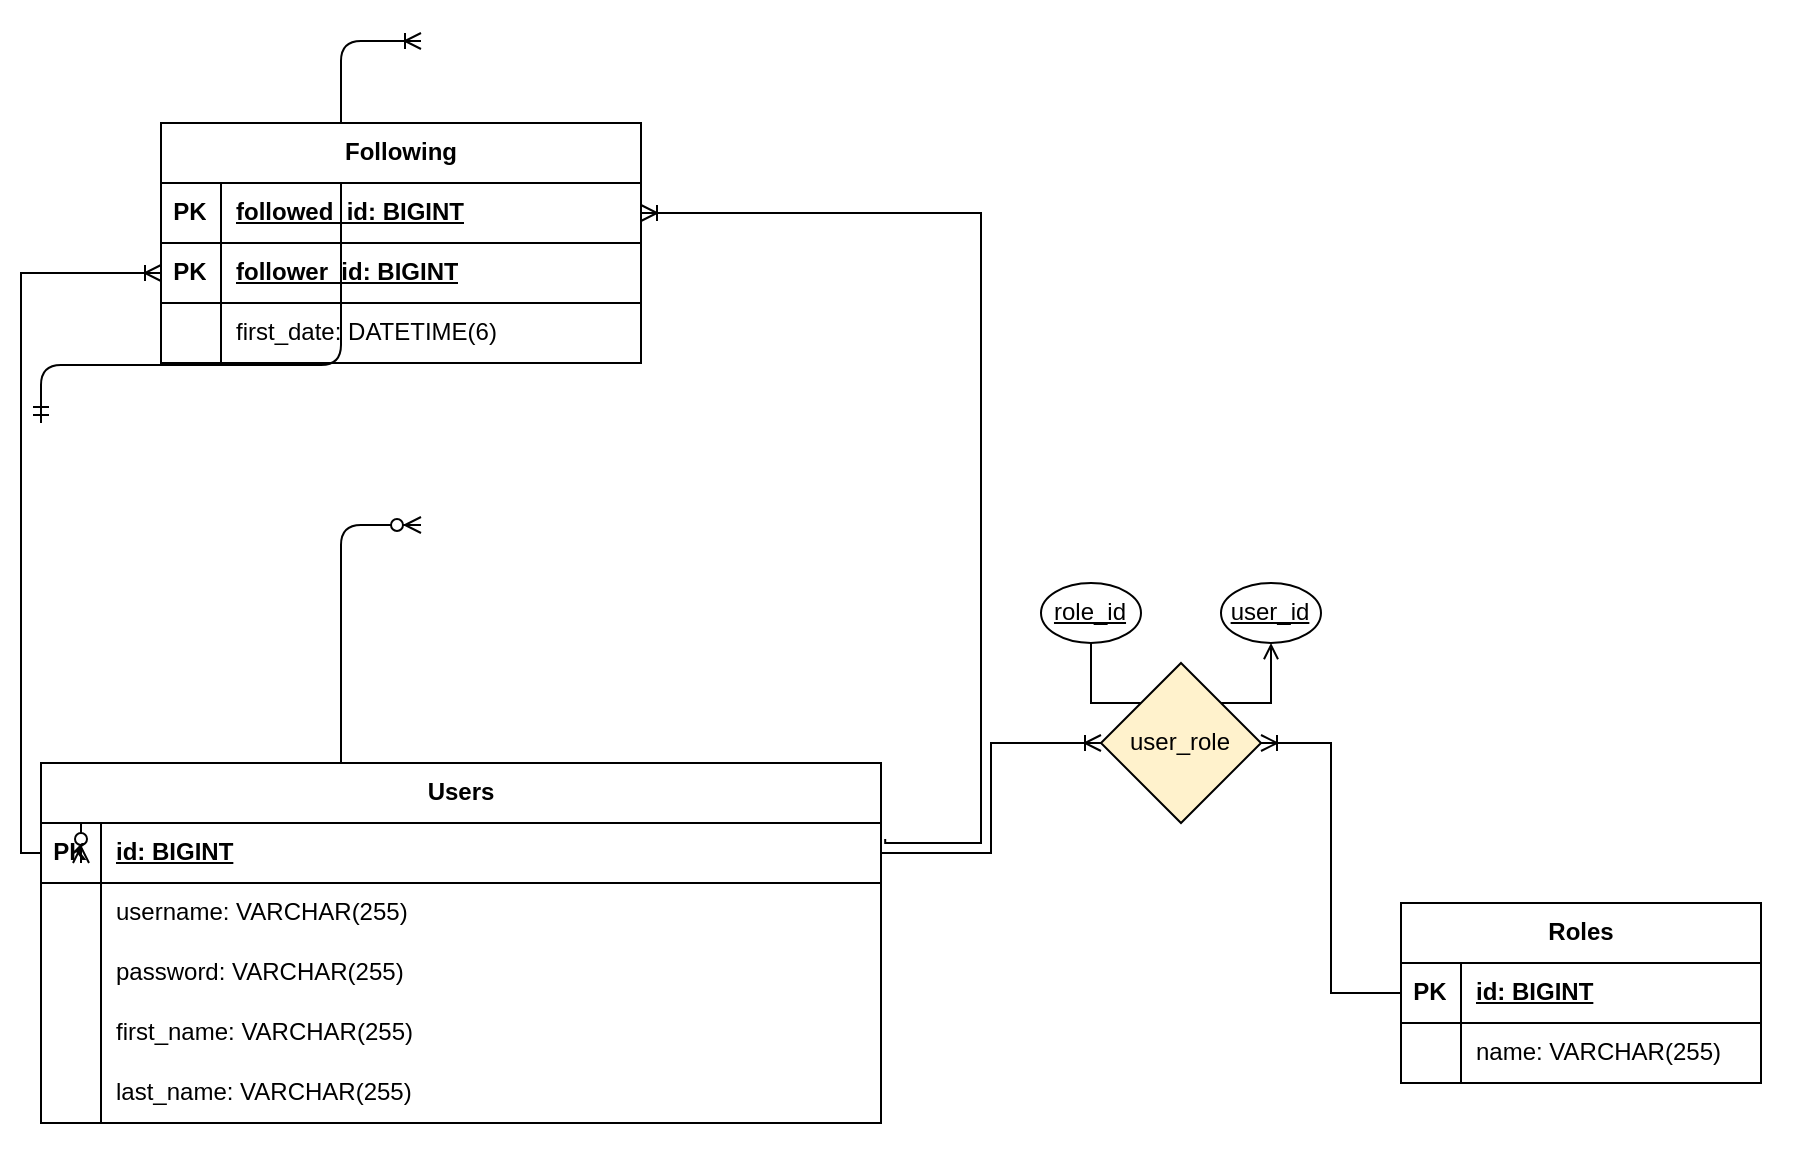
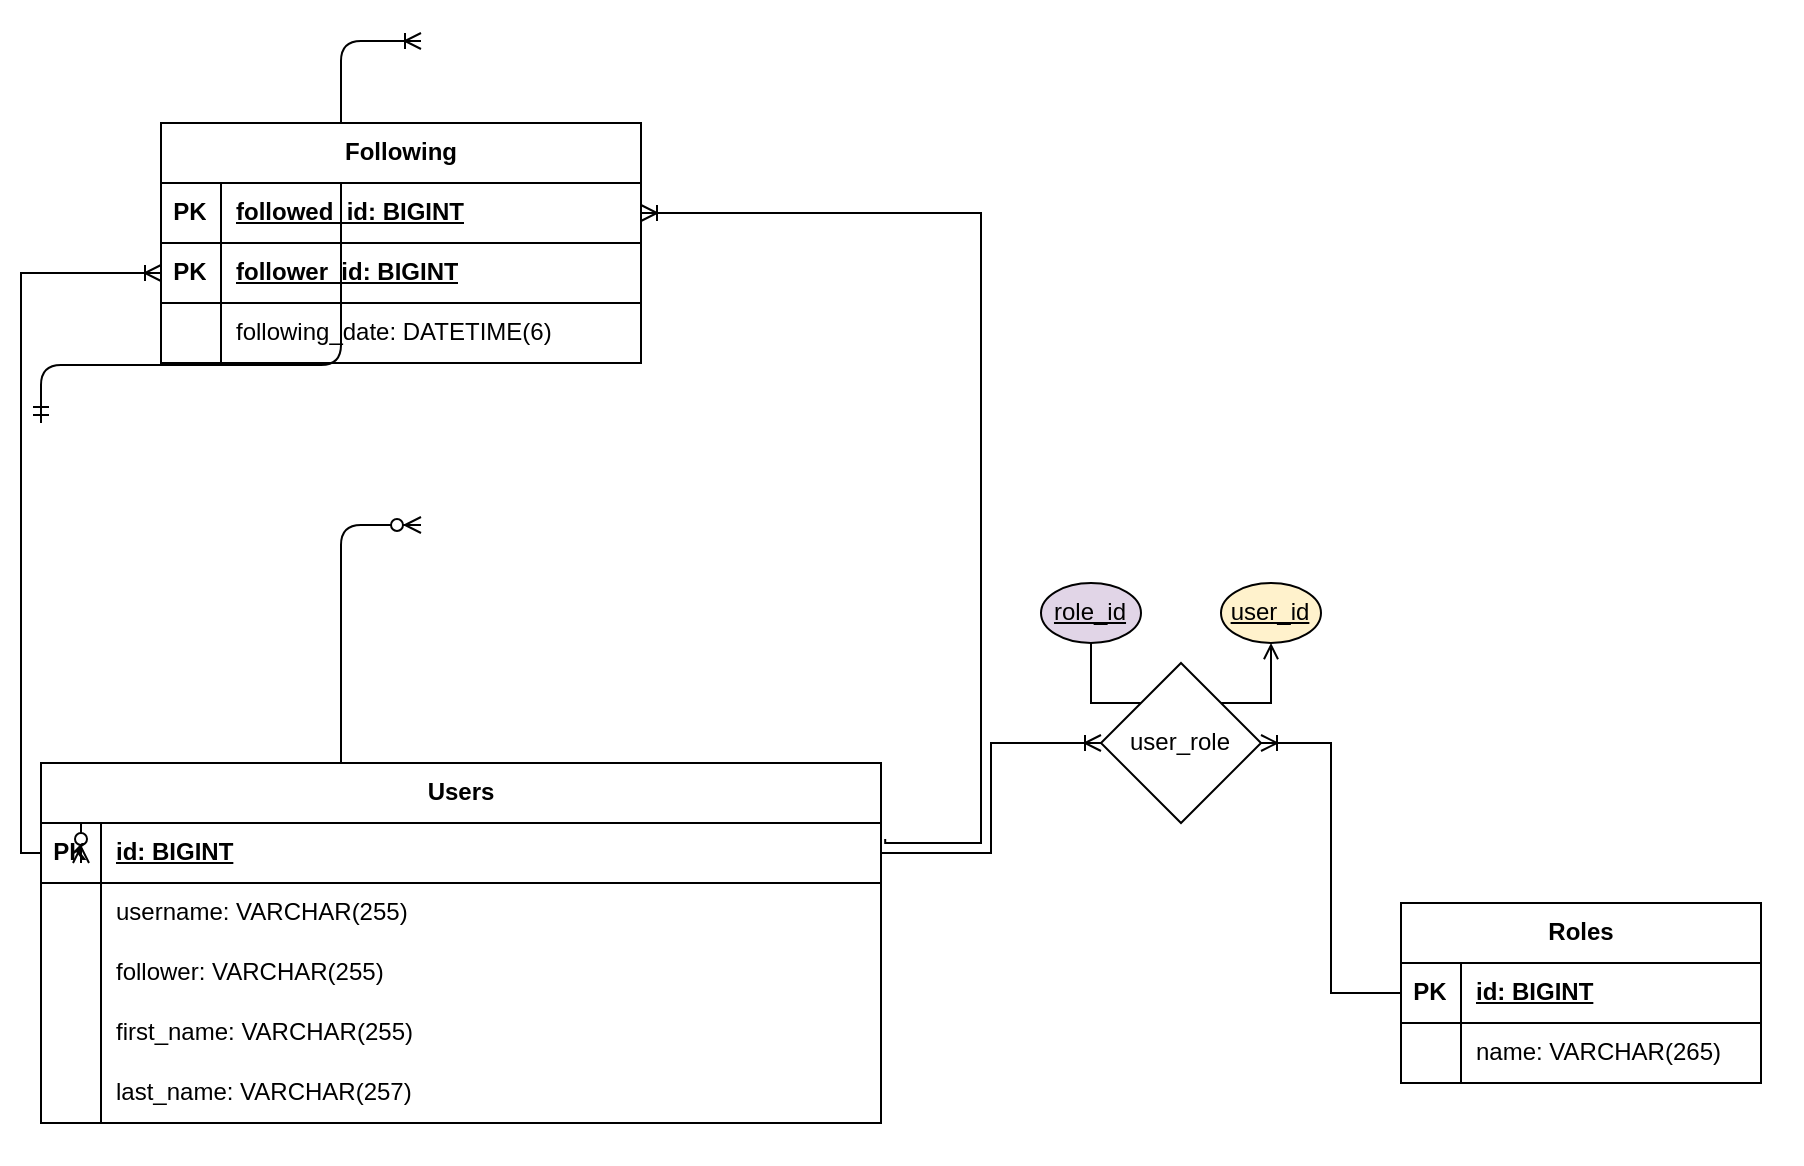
(382, 333) -> (403, 333)
(1091, 613) -> (1091, 613)
(1271, 613) -> (1271, 613)
(1181, 743) -> (1181, 743)
(259, 973) -> (252, 973)
(1592, 1053) -> (1592, 1053)
(262, 1093) -> (262, 1093)
